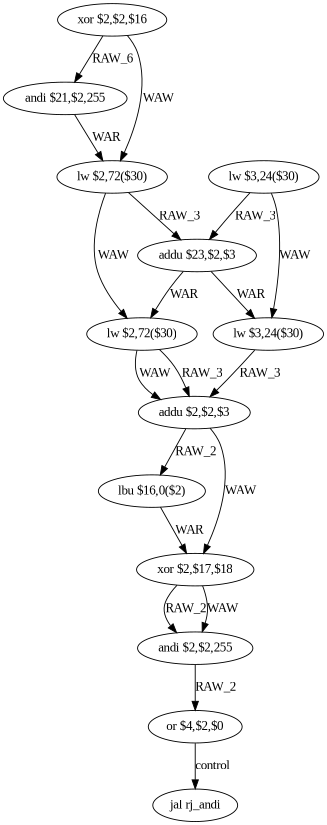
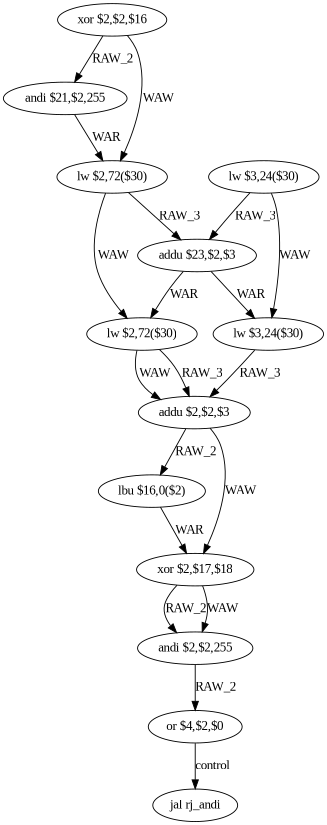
(113, 59) -> (113, 59)
